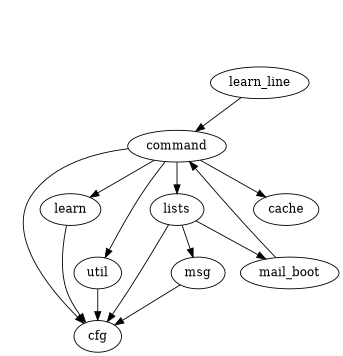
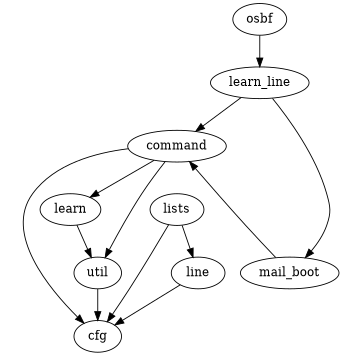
none -> (260, 19)
(177, 174) -> none
(286, 210) -> none
(227, 238) -> (318, 171)
(63, 272) -> (82, 237)
(198, 273) -> (198, 273)
